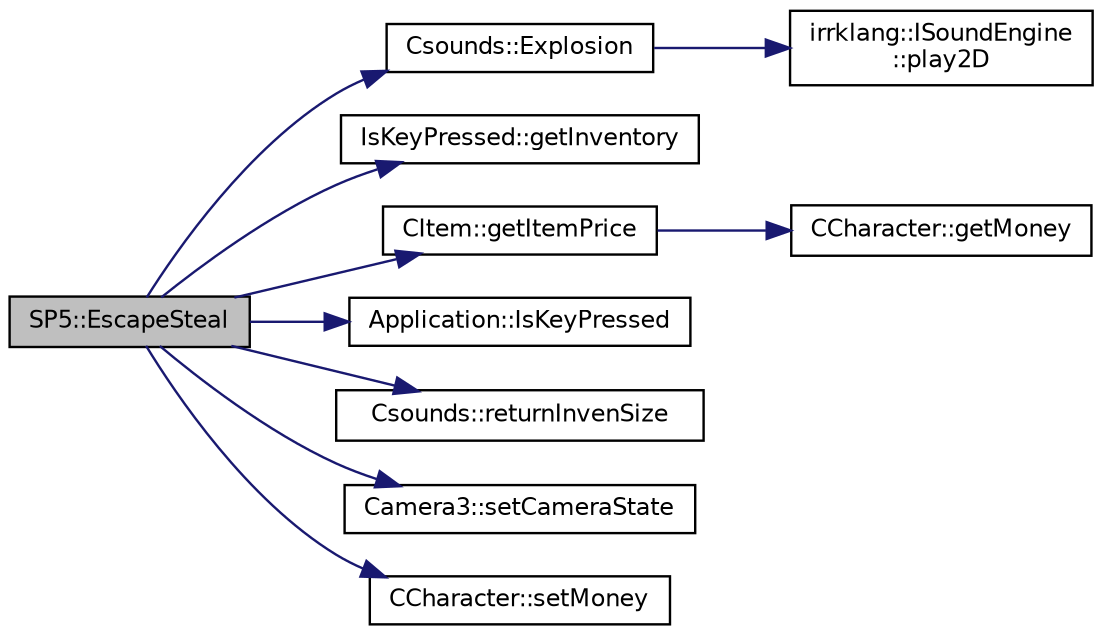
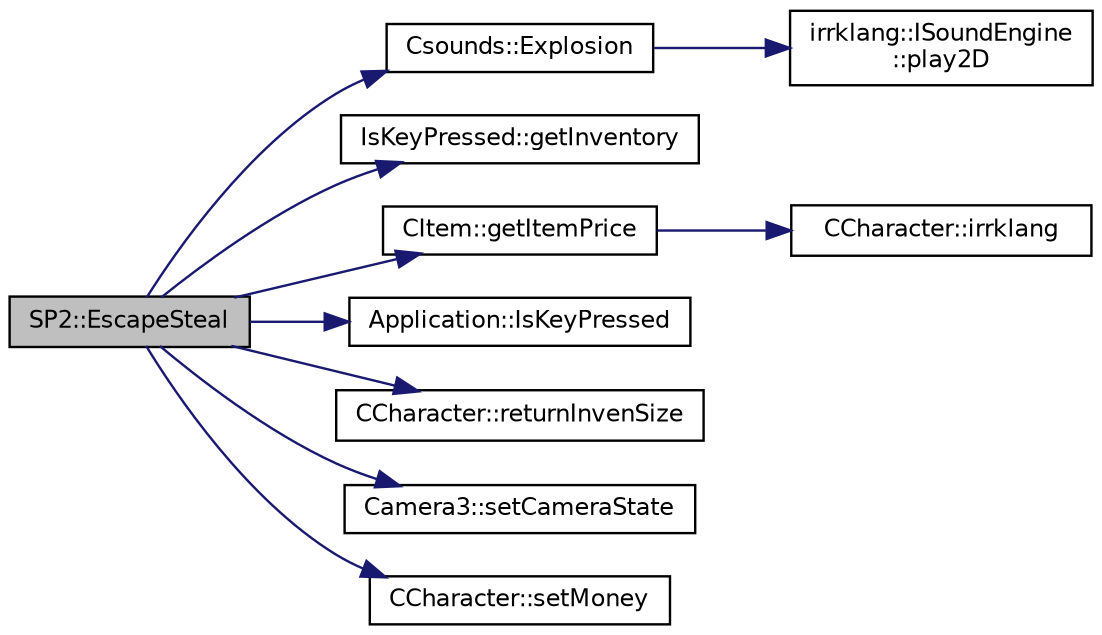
(941, 231) -> (941, 231)
(130, 322) -> (130, 322)
(520, 415) -> (520, 415)
